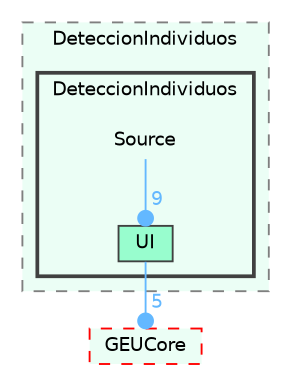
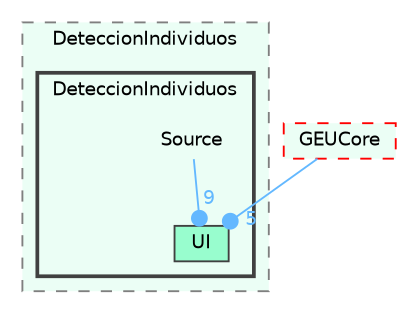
(146, 288) -> (281, 185)
